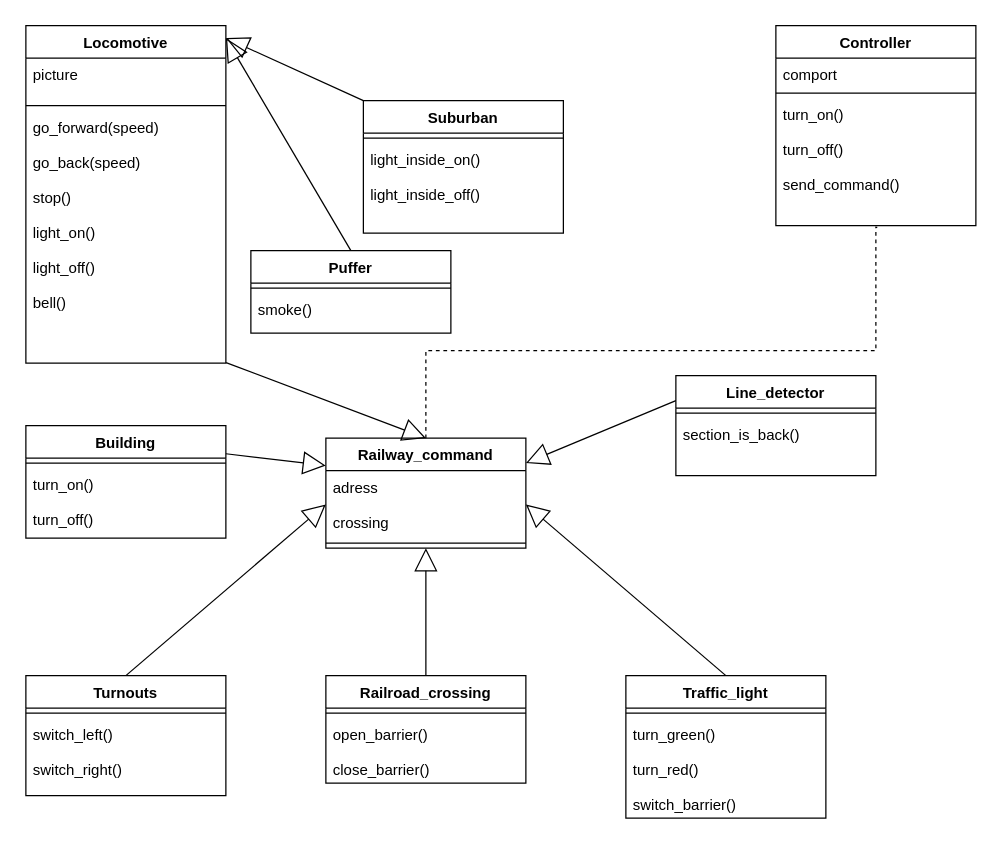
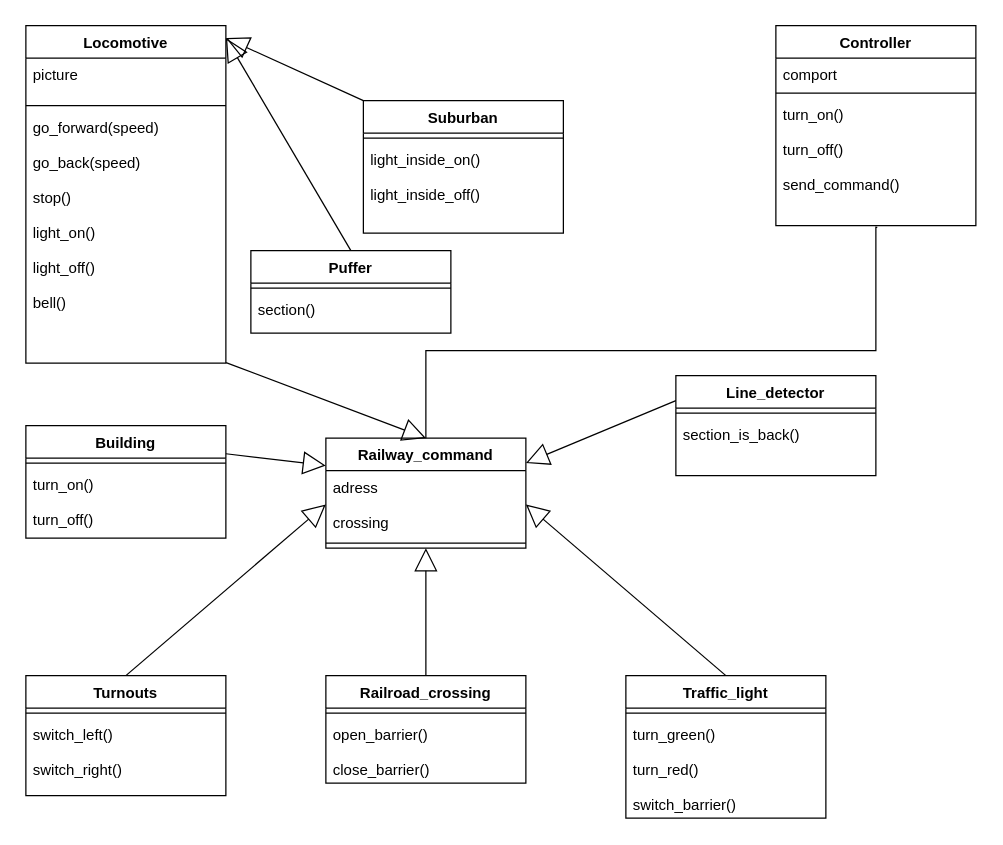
(287, 310) -> (293, 310)
(670, 351) -> (670, 351)
